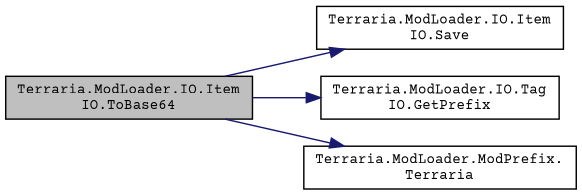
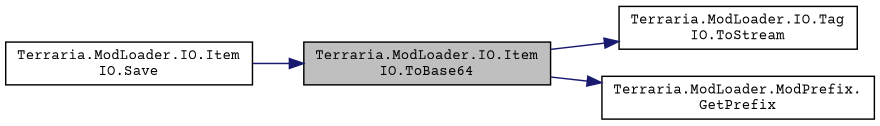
(278, 64) -> (271, 63)
(440, 98) -> (738, 28)
(440, 168) -> (738, 98)
